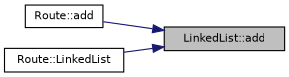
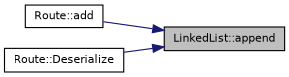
(224, 39) -> (224, 39)
(64, 60) -> (64, 60)
